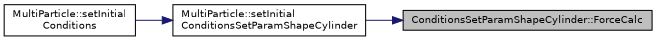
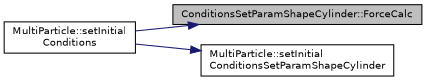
(379, 20) -> (162, 28)
